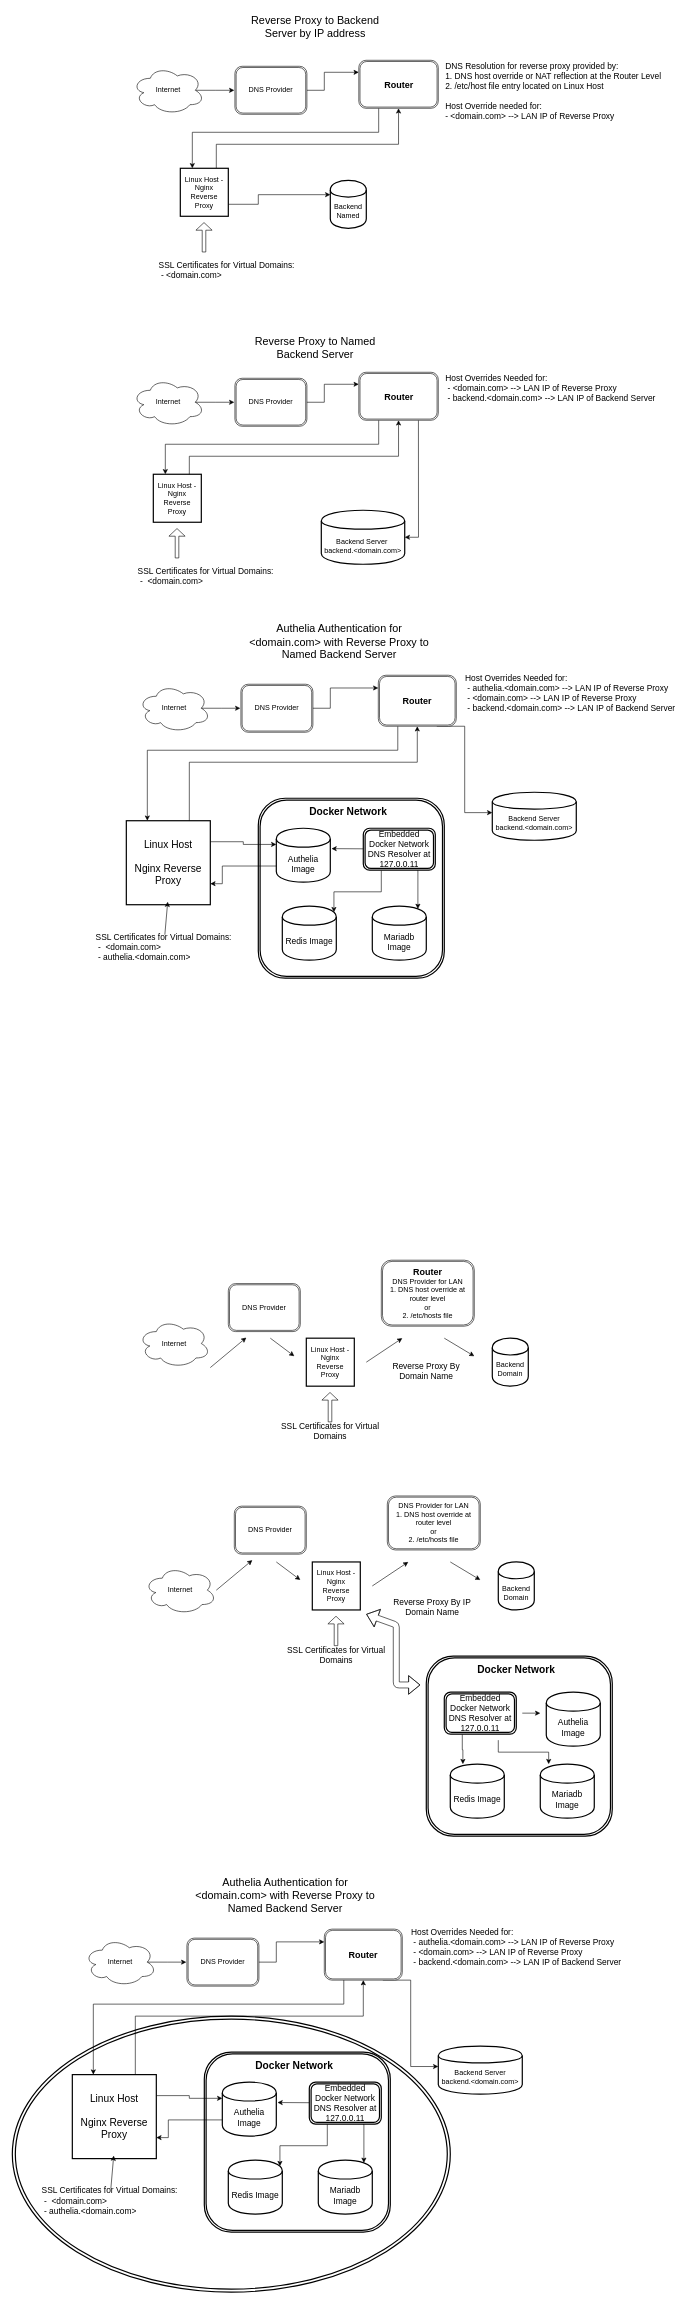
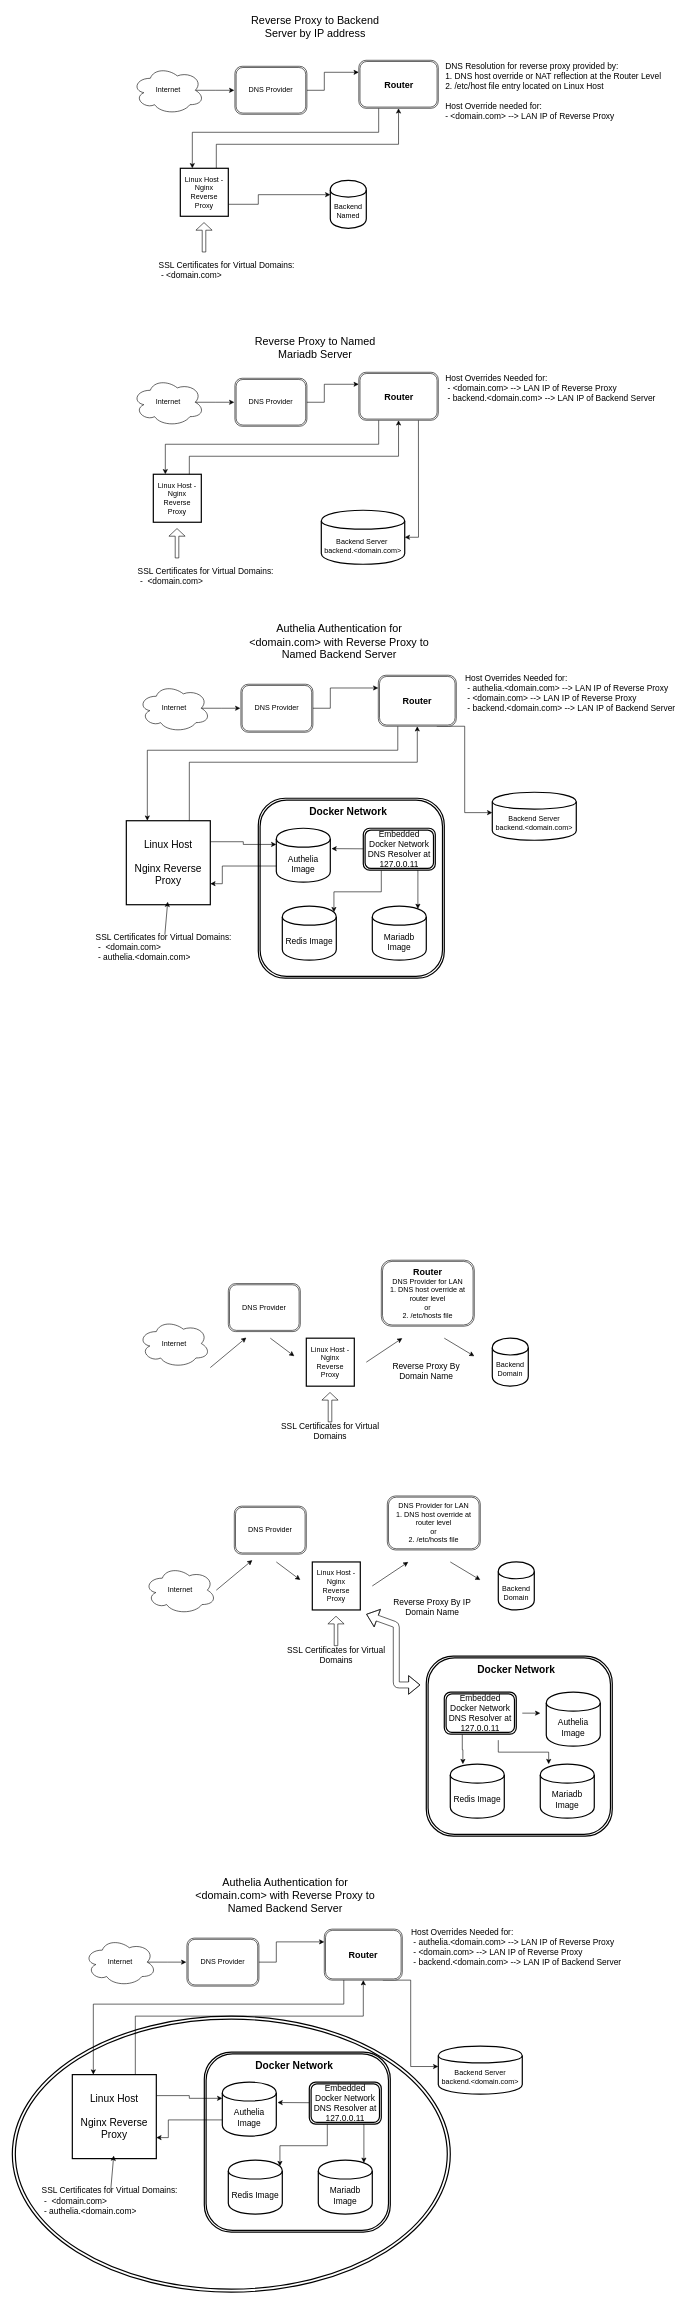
(315, 348) -> (315, 348)
